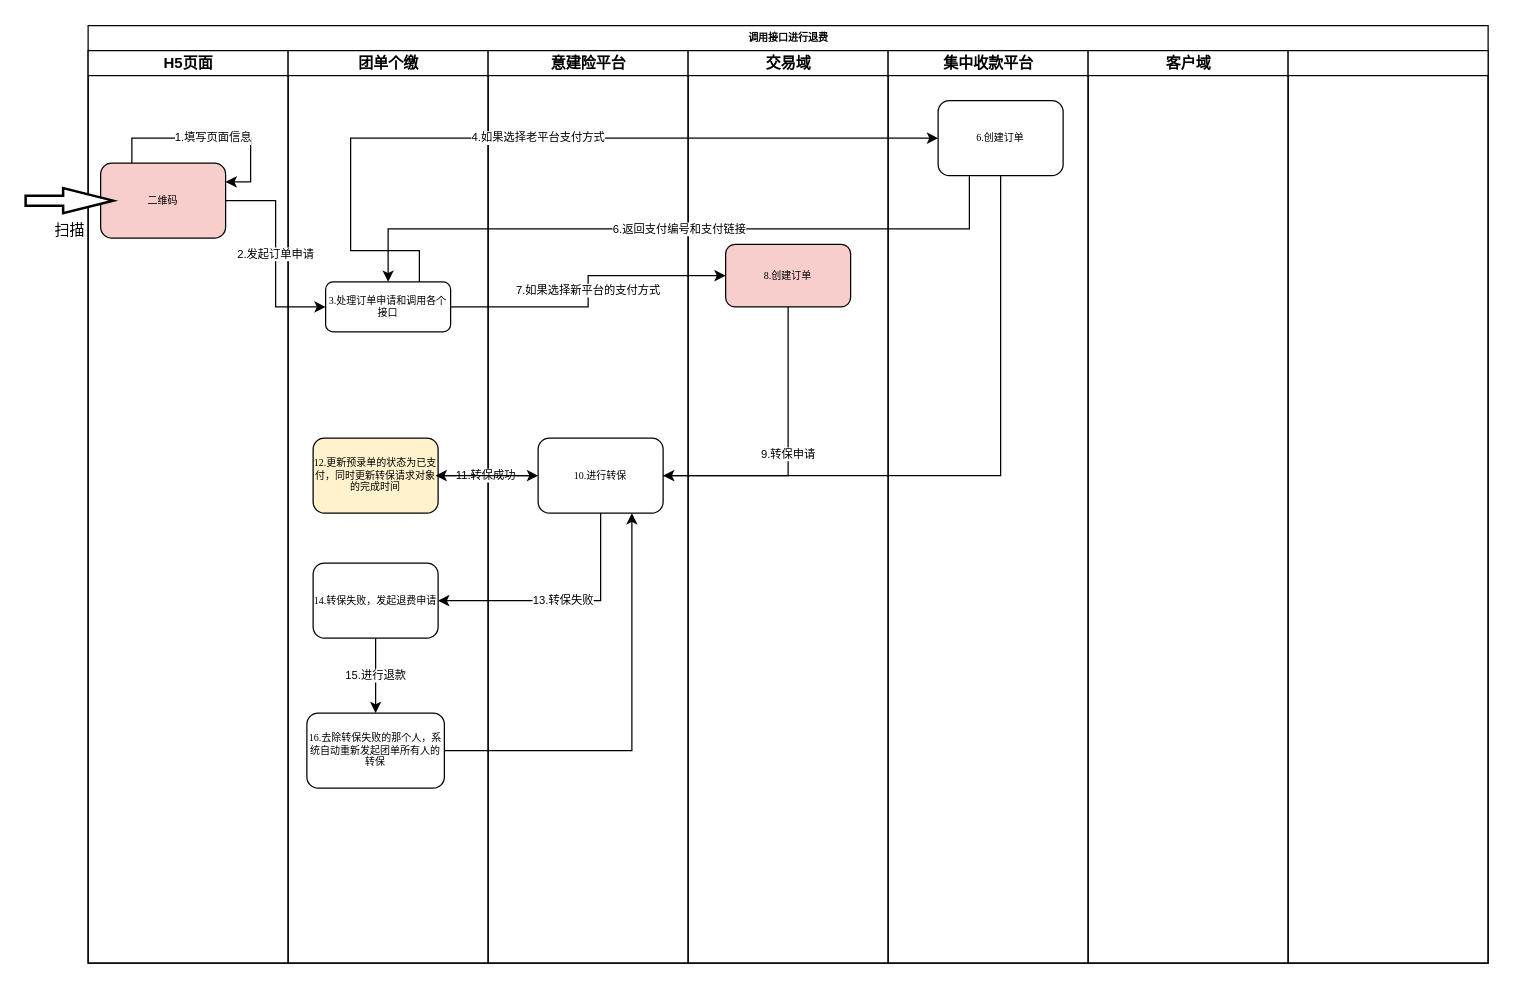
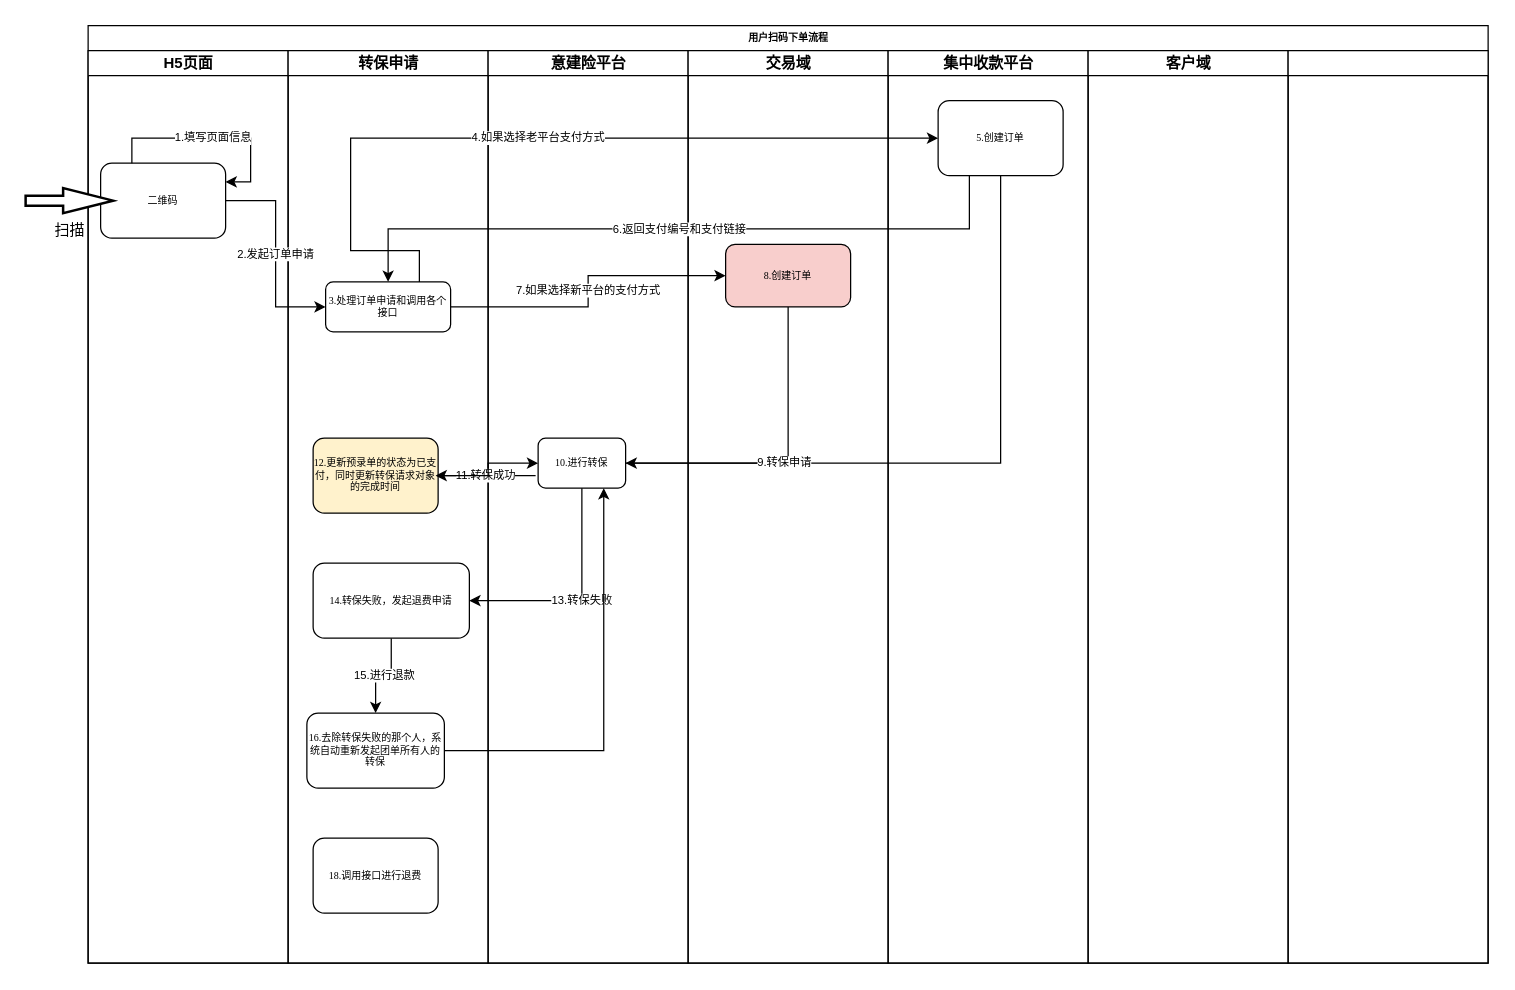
(789, 38) -> (789, 38)
(389, 63) -> (389, 63)
(1001, 138) -> (1001, 138)
(163, 201) -> (163, 201)
(601, 476) -> (582, 463)
(376, 601) -> (391, 601)
none -> (376, 876)
